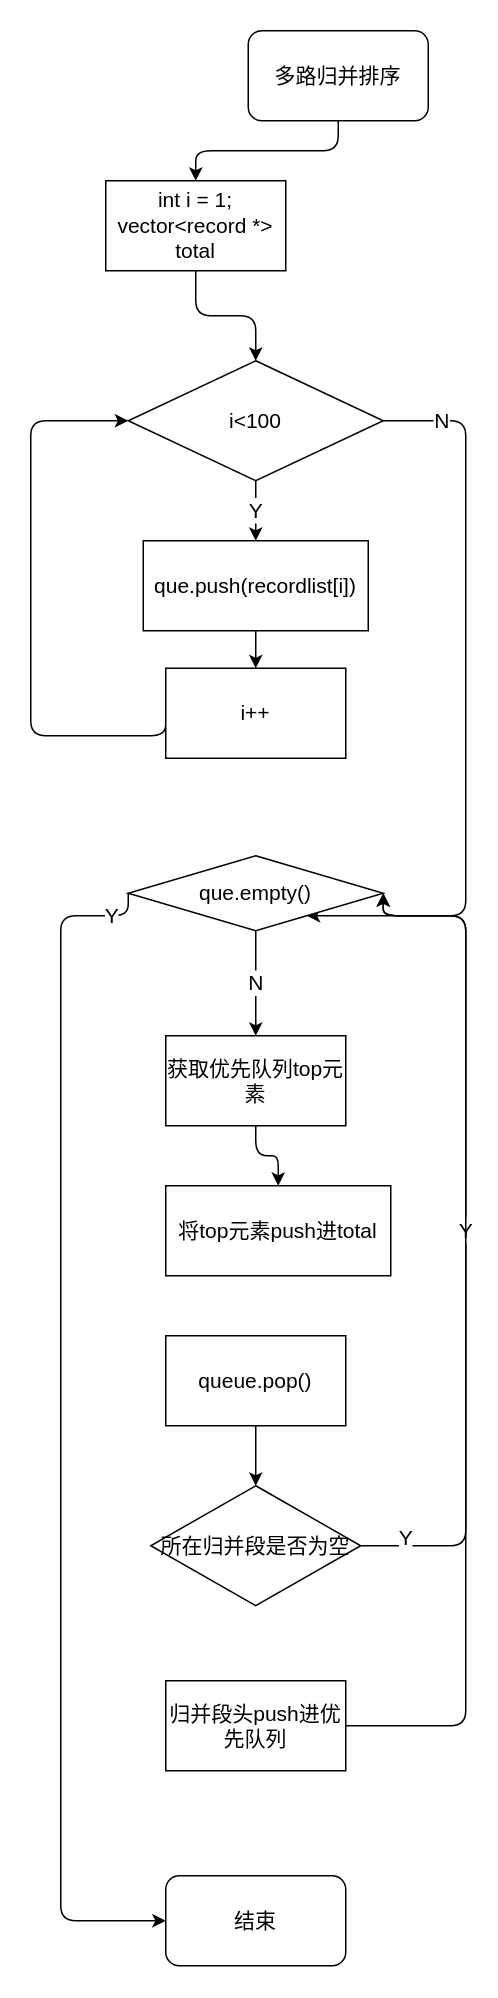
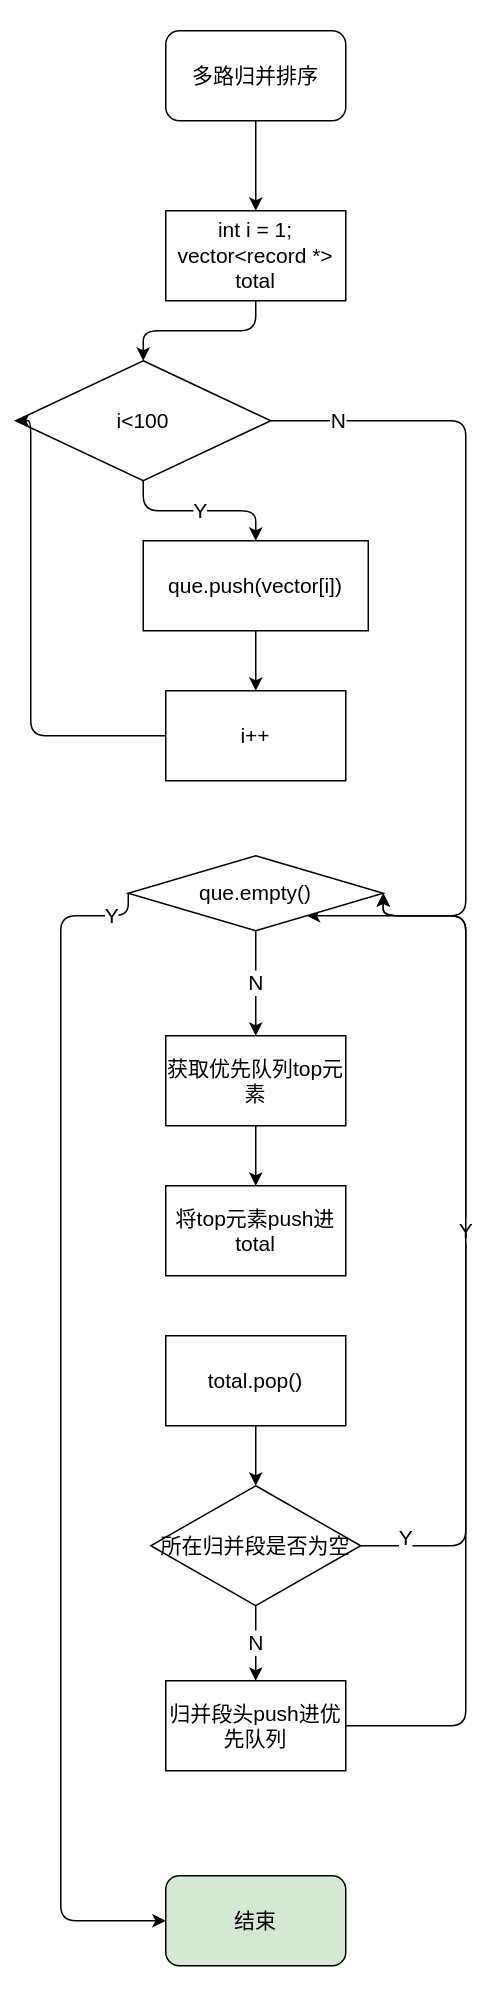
(338, 76) -> (256, 76)
(196, 226) -> (256, 256)
(256, 421) -> (143, 421)
(256, 586) -> (256, 586)
(256, 713) -> (256, 736)
(278, 1231) -> (256, 1231)
(256, 1381) -> (256, 1381)
none -> (256, 1638)
(256, 1921) -> (256, 1921)
